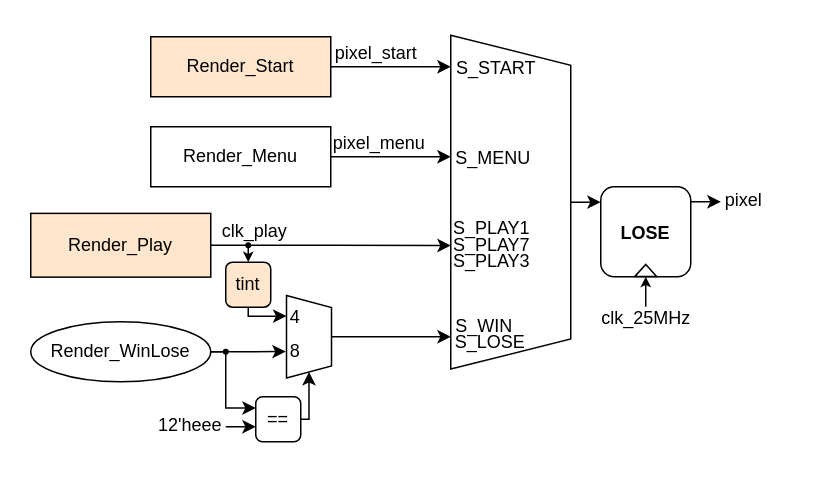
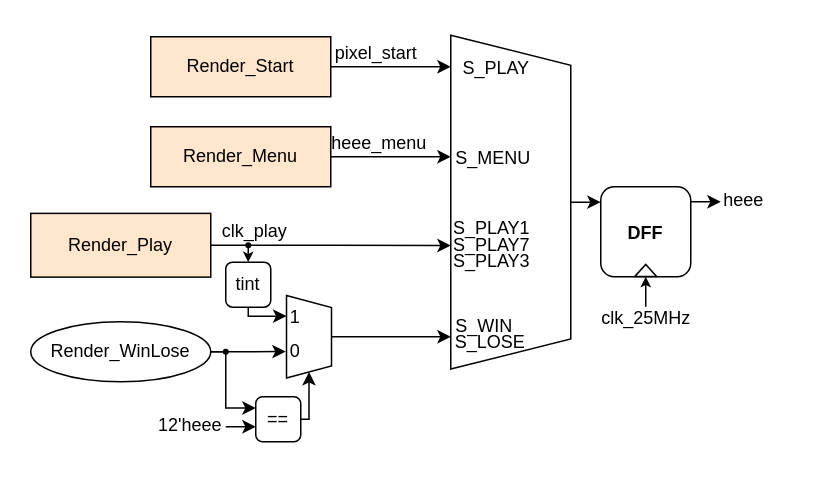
(497, 68) -> (497, 68)
(380, 143) -> (380, 143)
(241, 157) -> (241, 157)
(744, 200) -> (744, 200)
(646, 232) -> (646, 232)
(248, 285) -> (248, 285)
(296, 317) -> (296, 317)
(296, 352) -> (296, 352)
